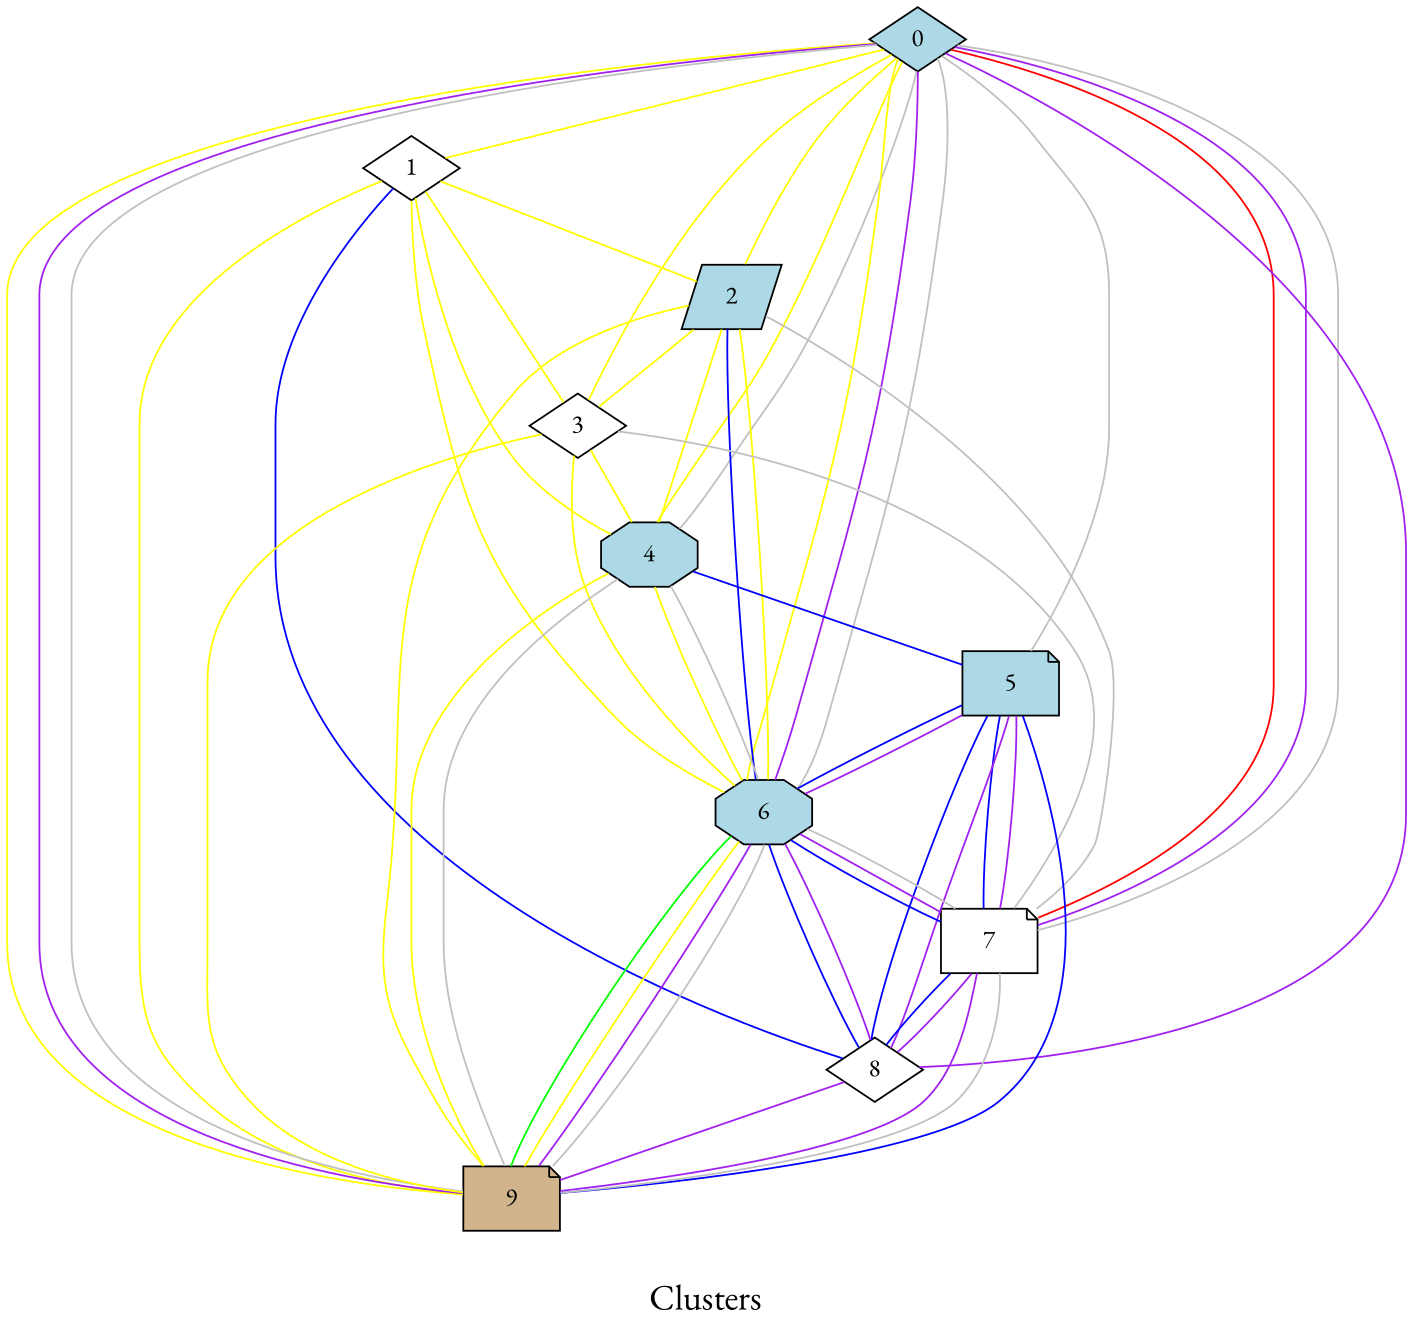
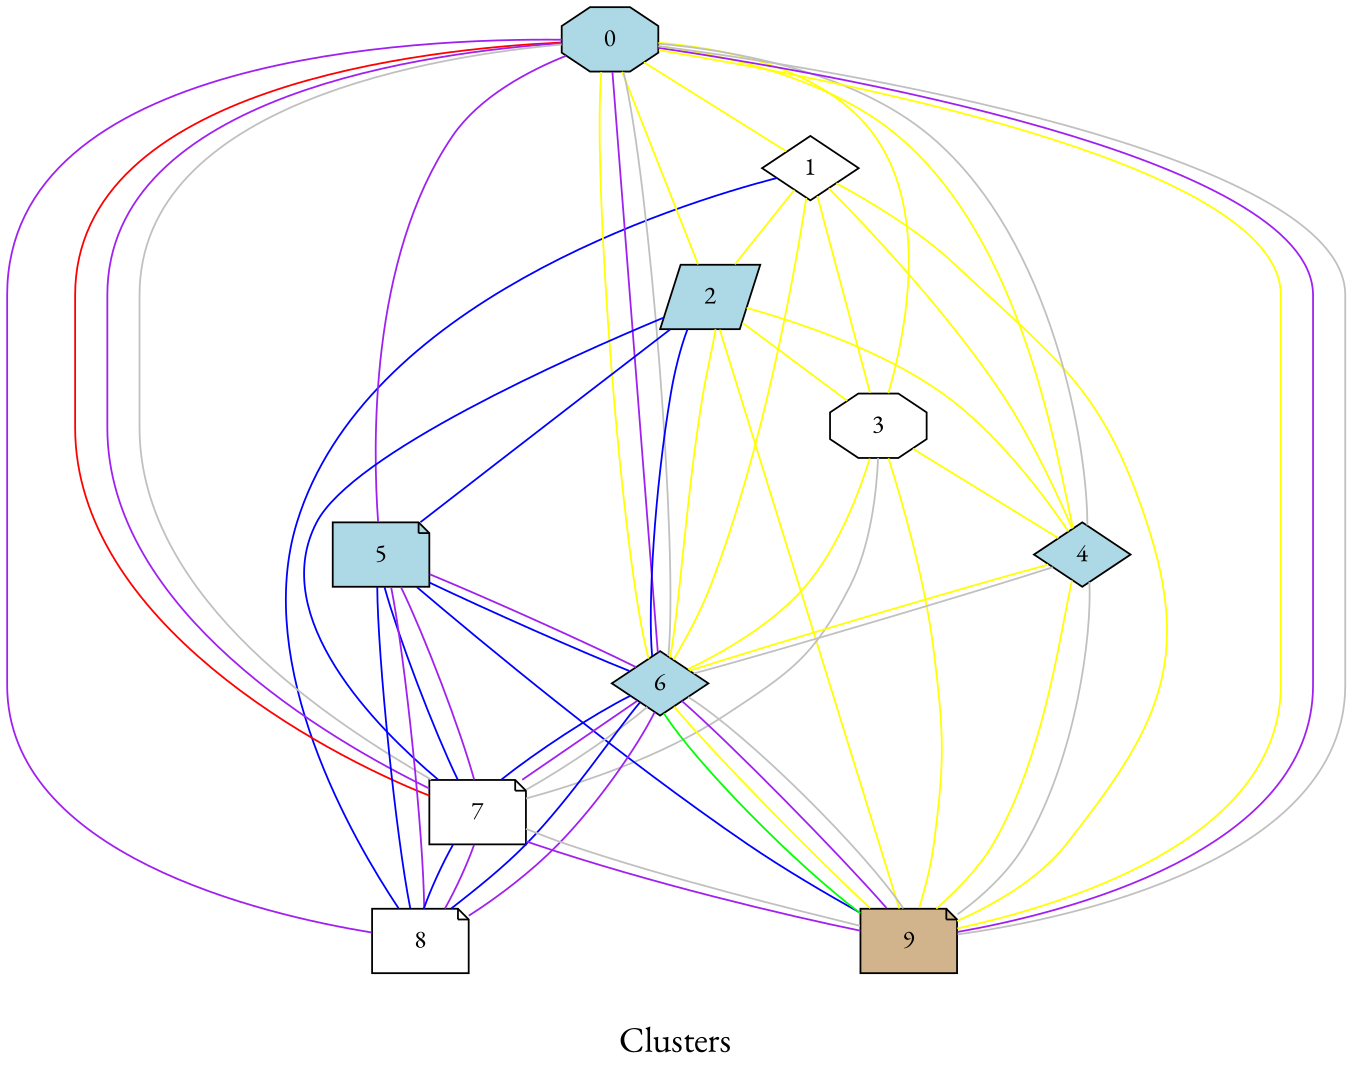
(918, 39) -> (610, 39)
(1109, 329) -> (401, 254)
(578, 426) -> (878, 426)
(649, 555) -> (1082, 555)
(1060, 561) -> (351, 485)
(834, 620) -> (545, 426)
(764, 812) -> (660, 683)
(875, 1070) -> (420, 941)
(702, 1131) -> none
